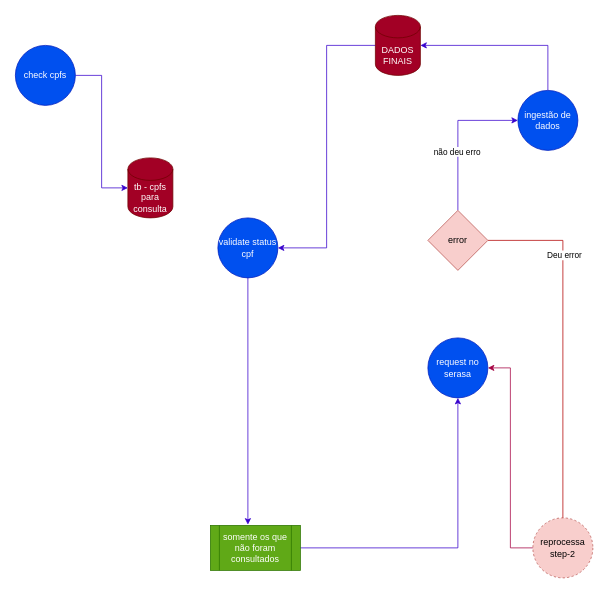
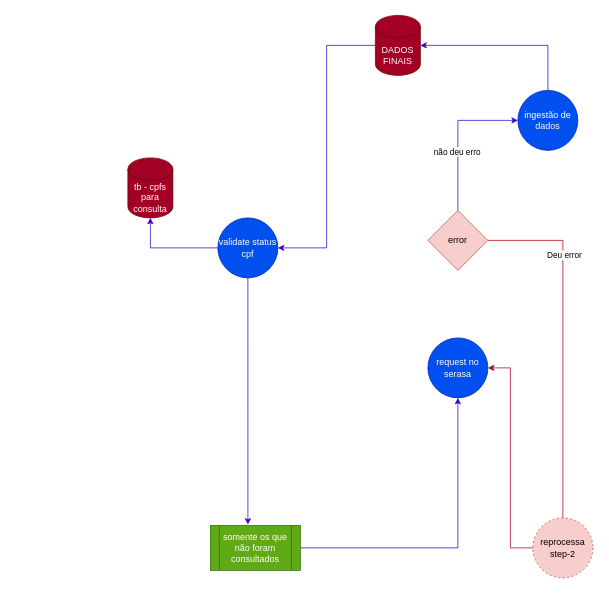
(45, 75) -> none
(102, 120) -> none
none -> (150, 237)
